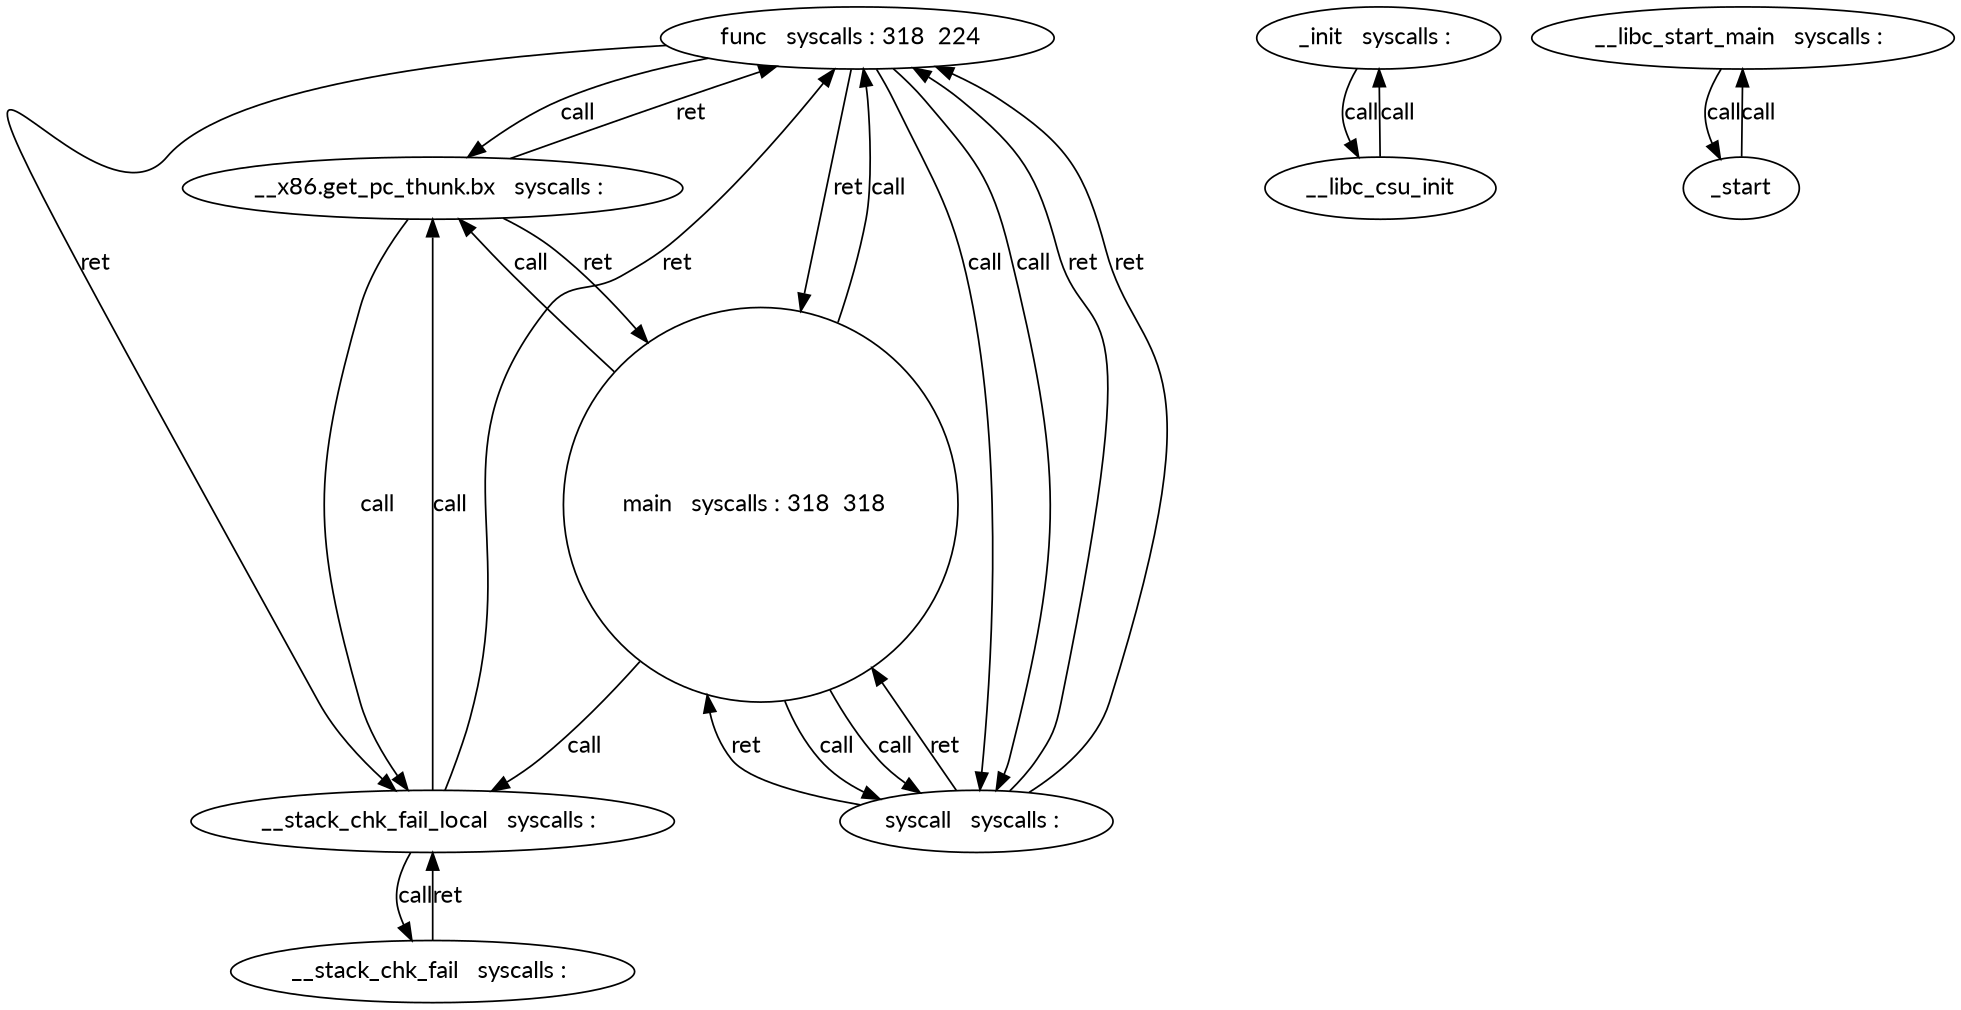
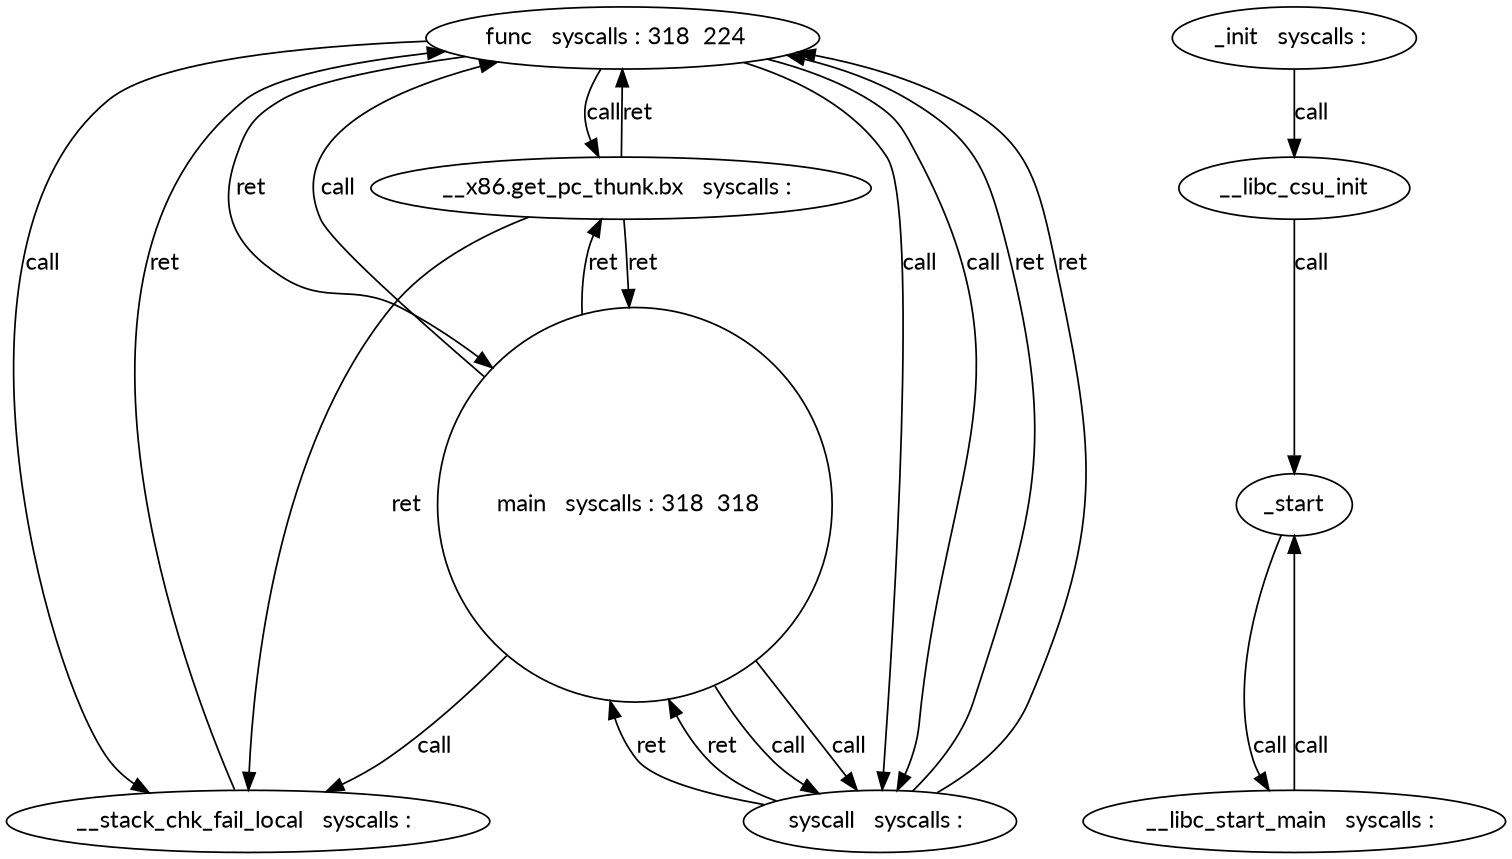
(1380, 122) -> (1294, 338)
(96, 263) -> (43, 263)
(531, 263) -> (604, 263)
(377, 505) -> (407, 505)
(433, 514) -> none
(433, 972) -> none
